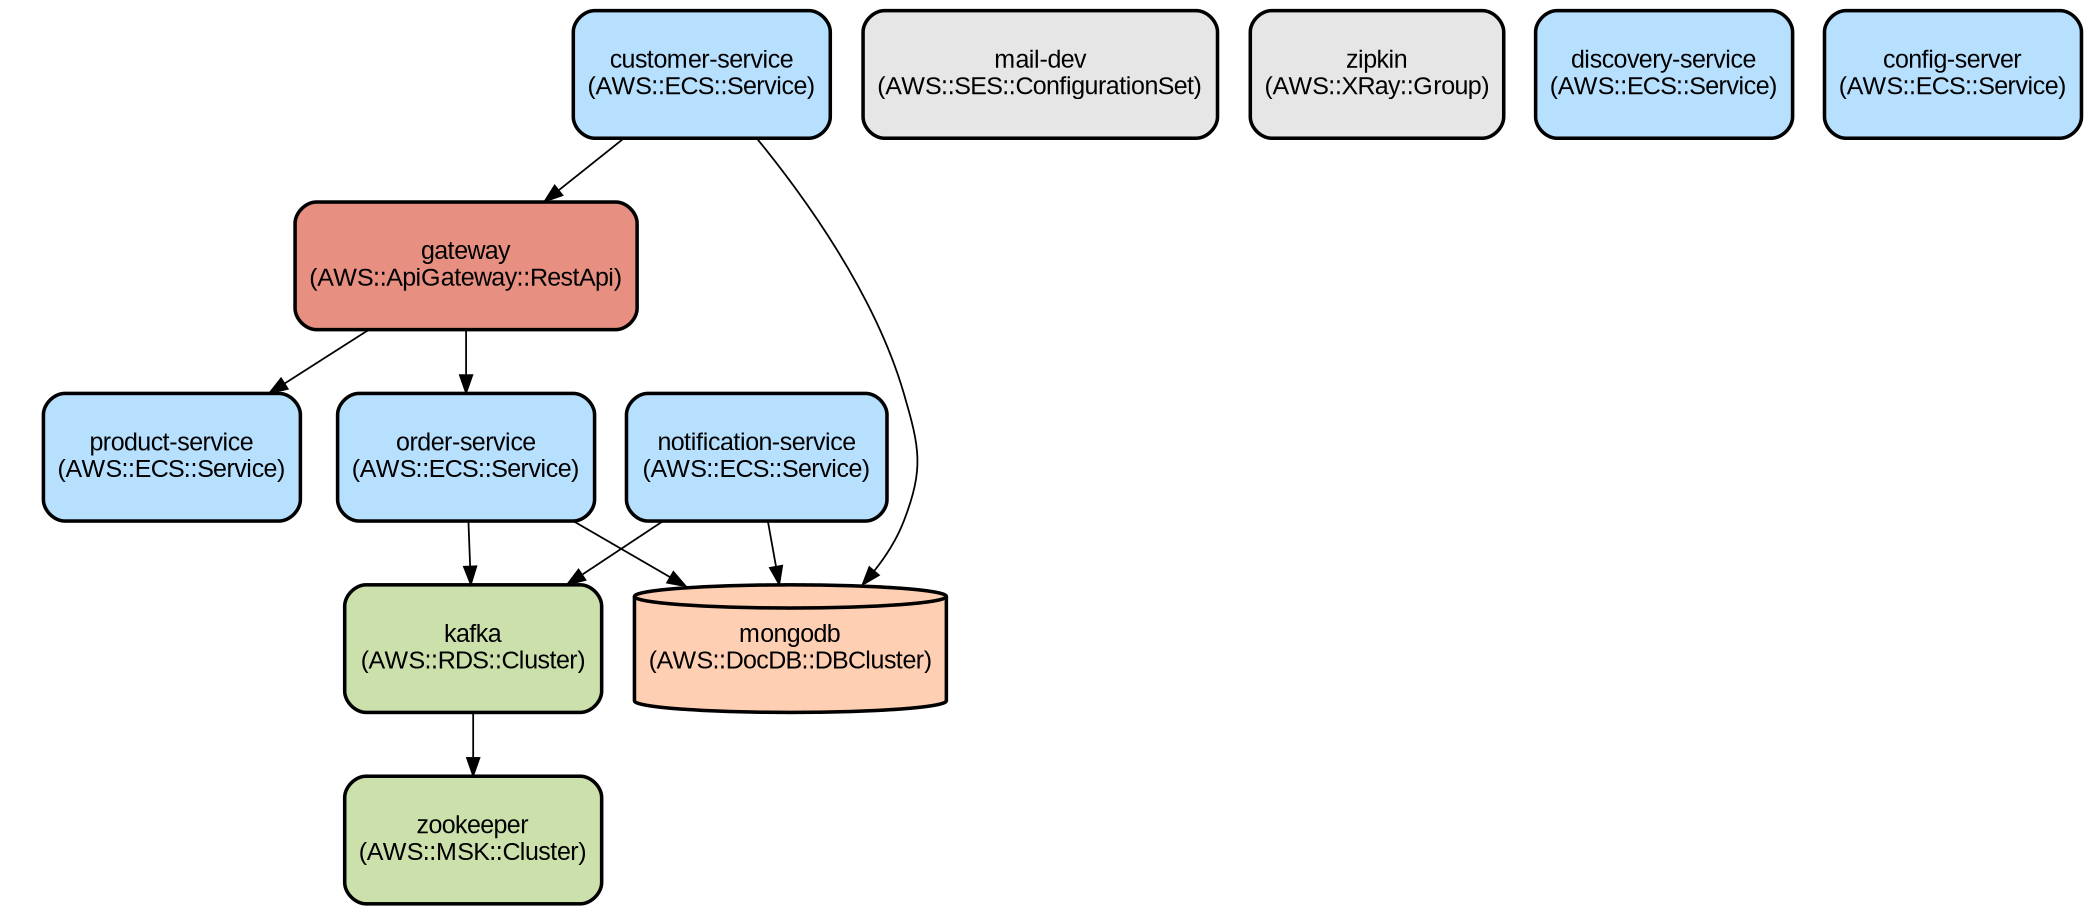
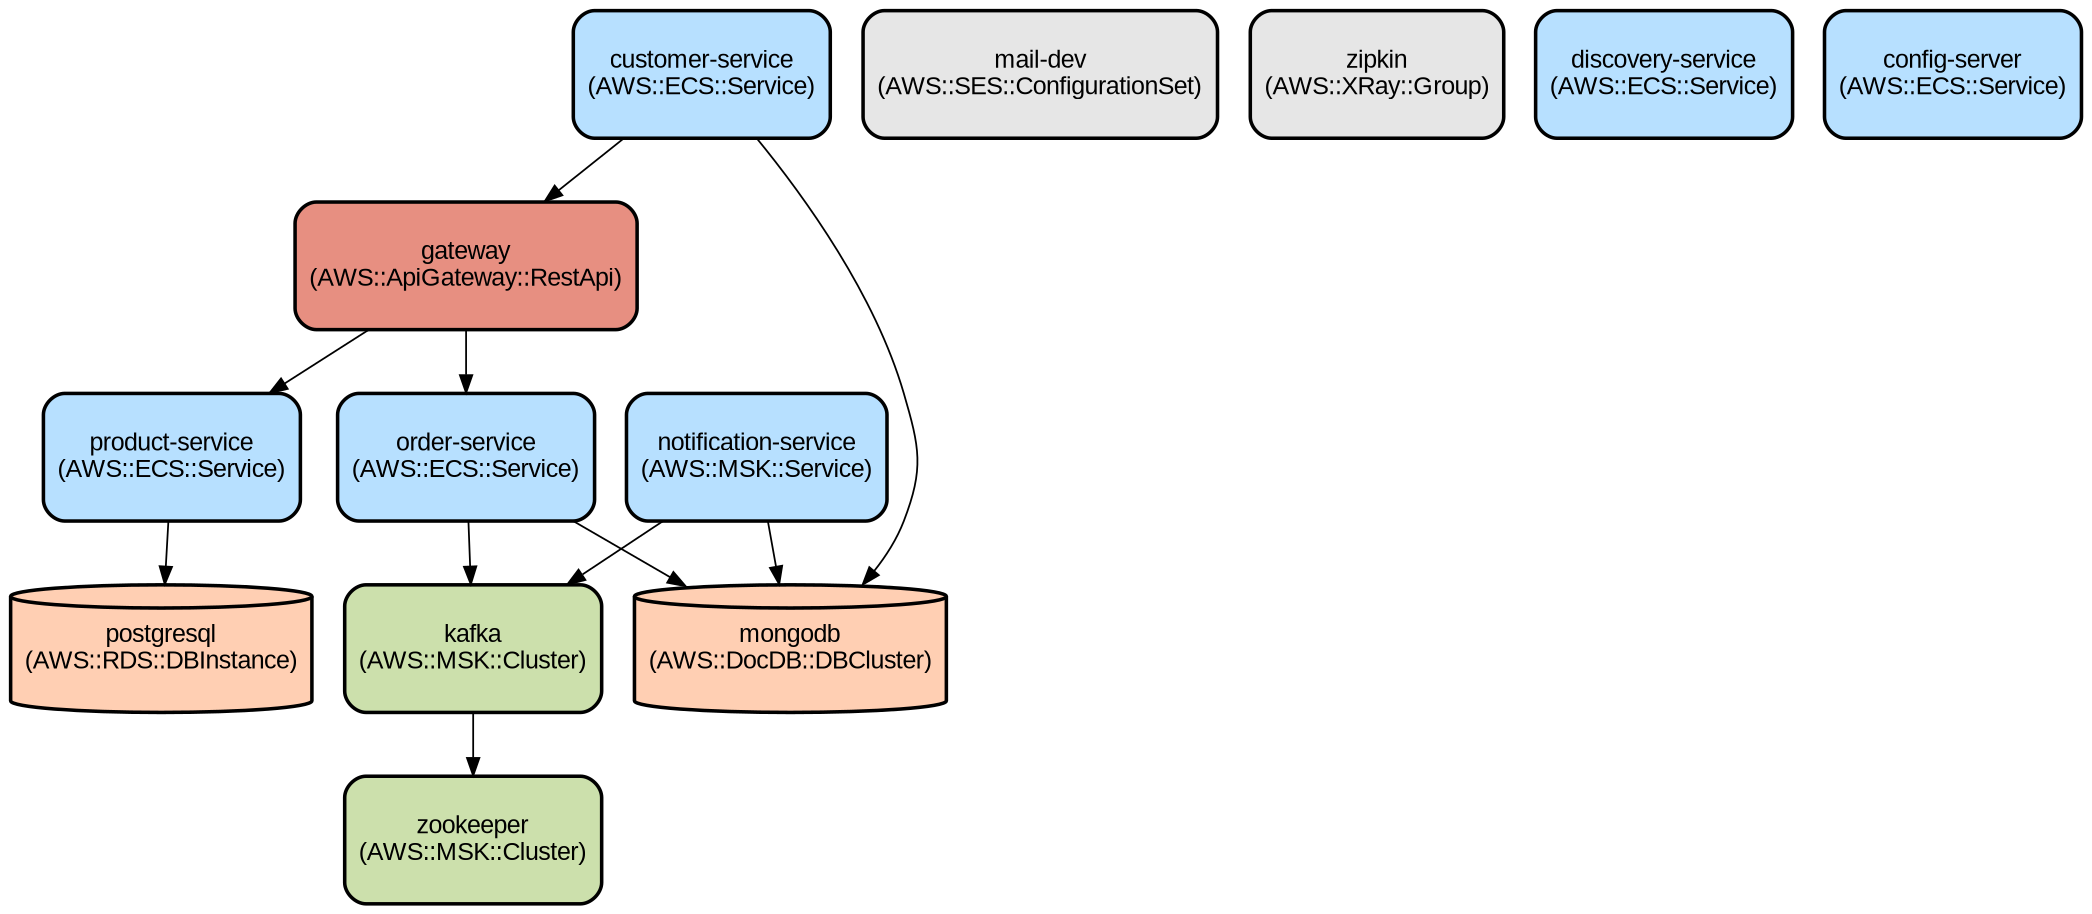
(757, 457) -> (757, 457)
none -> (161, 649)
(473, 649) -> (473, 649)
